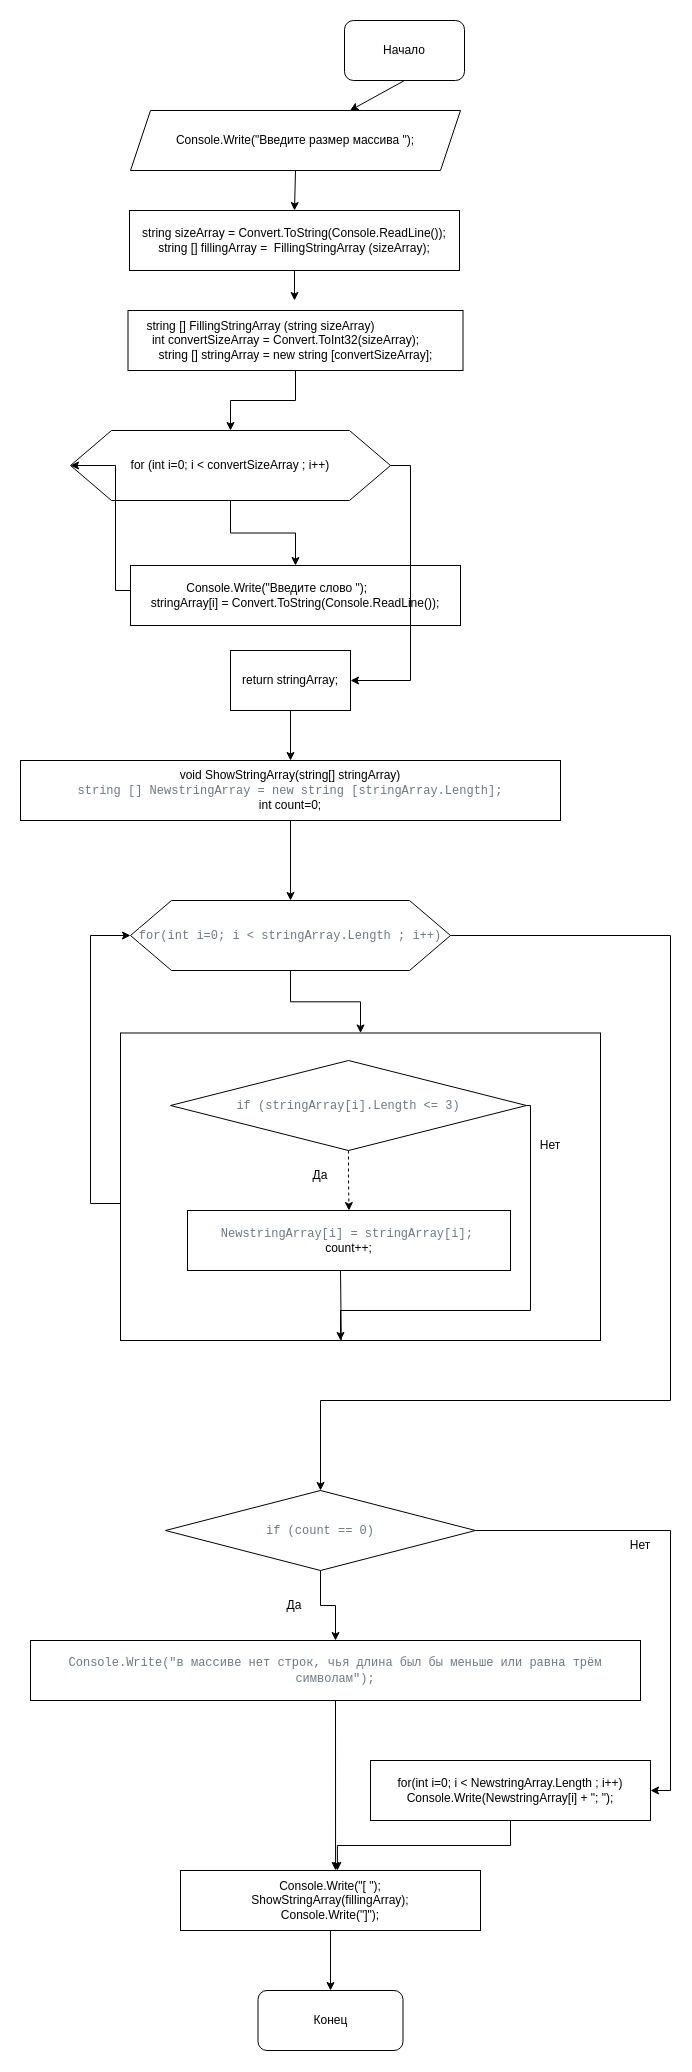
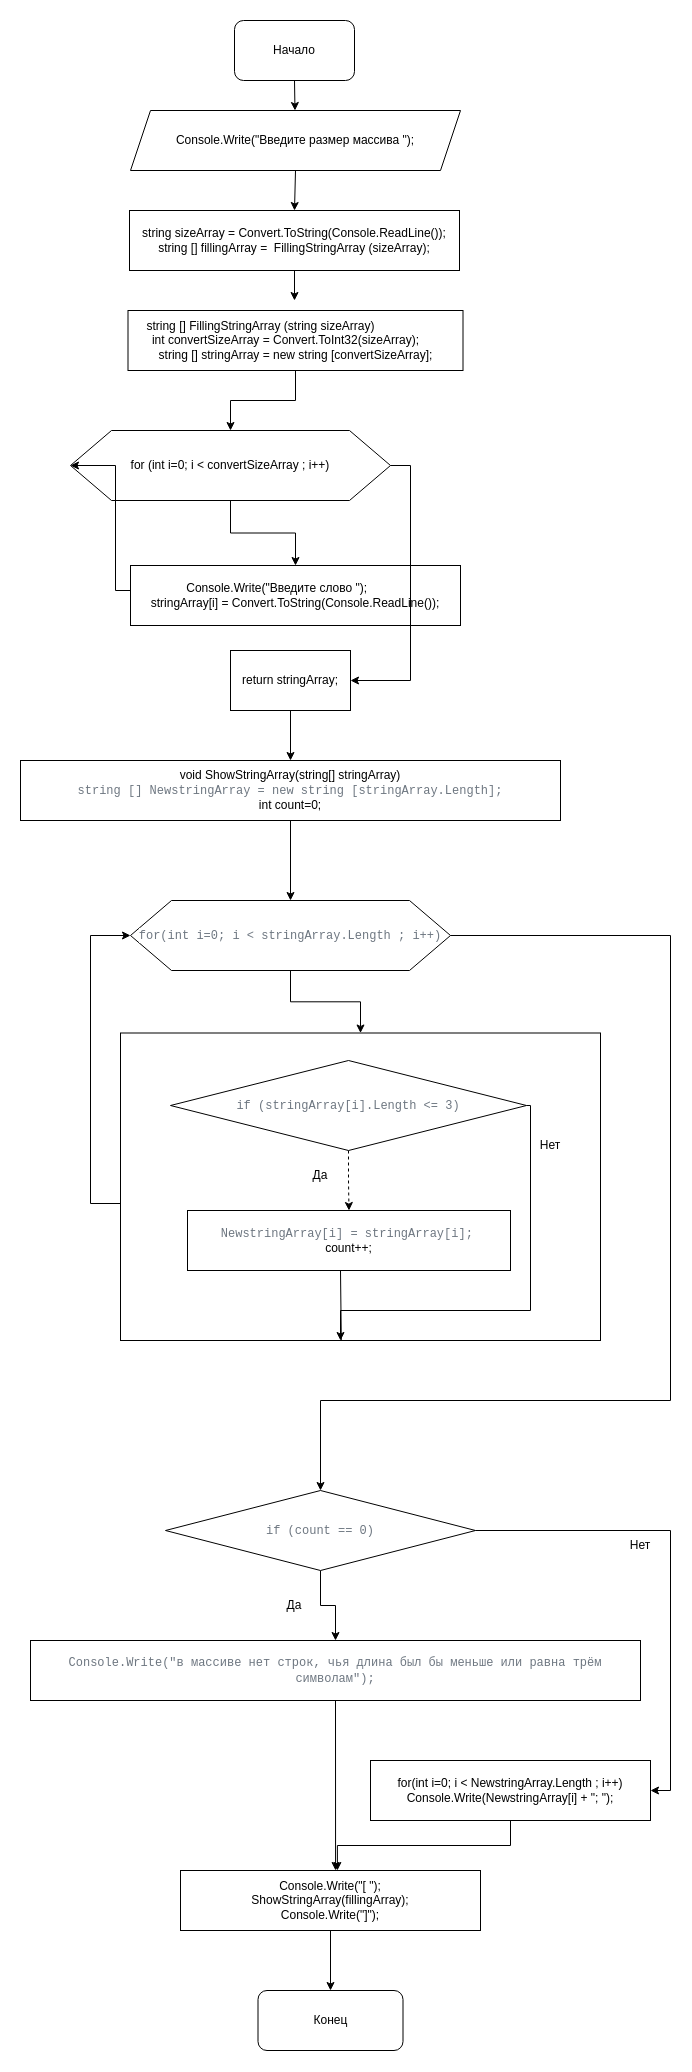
(405, 51) -> (295, 51)
